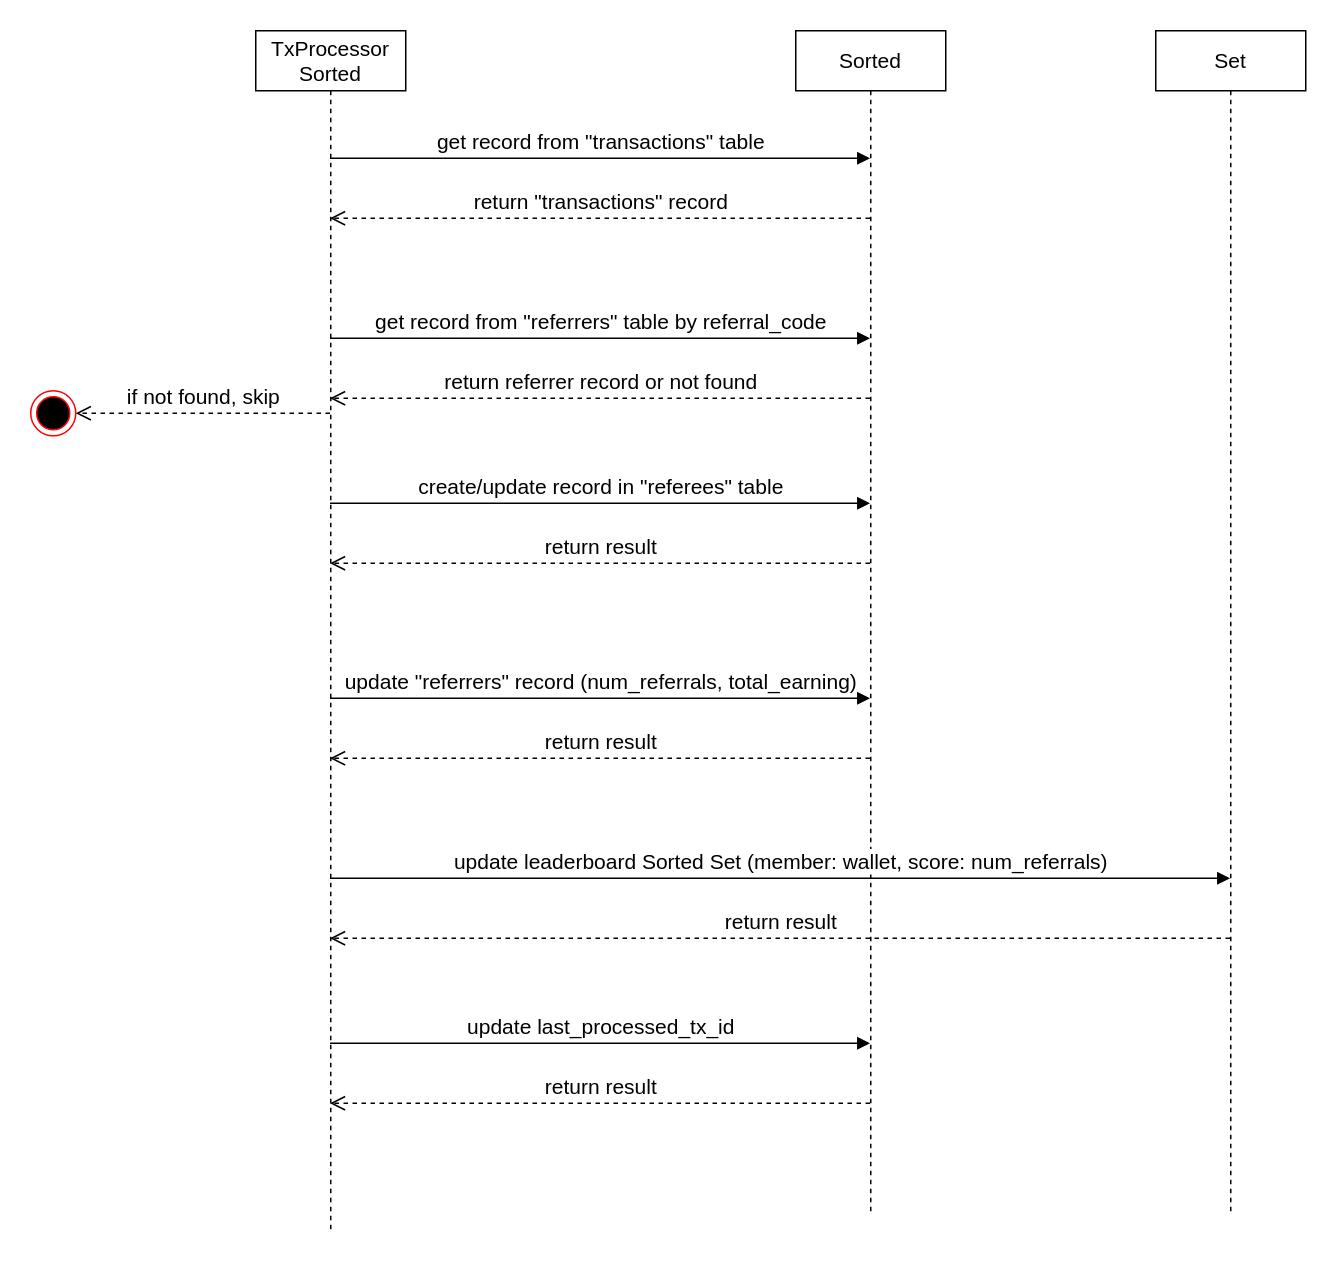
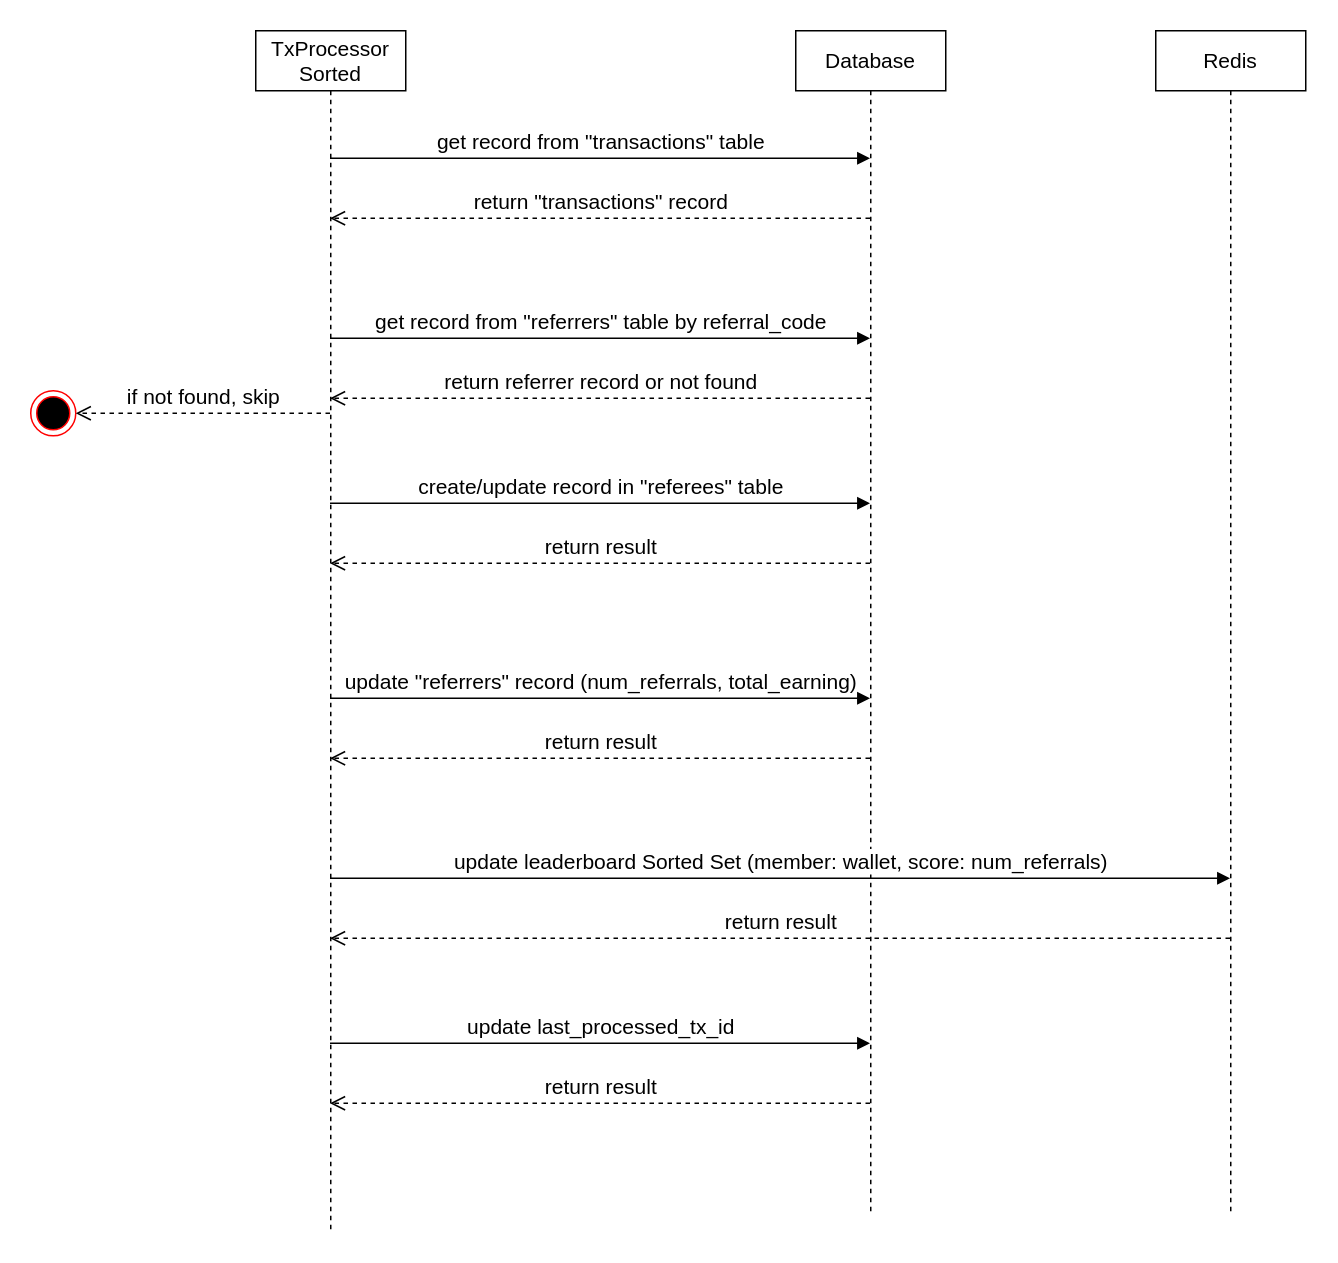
(871, 61) -> (871, 61)
(1231, 61) -> (1231, 61)
